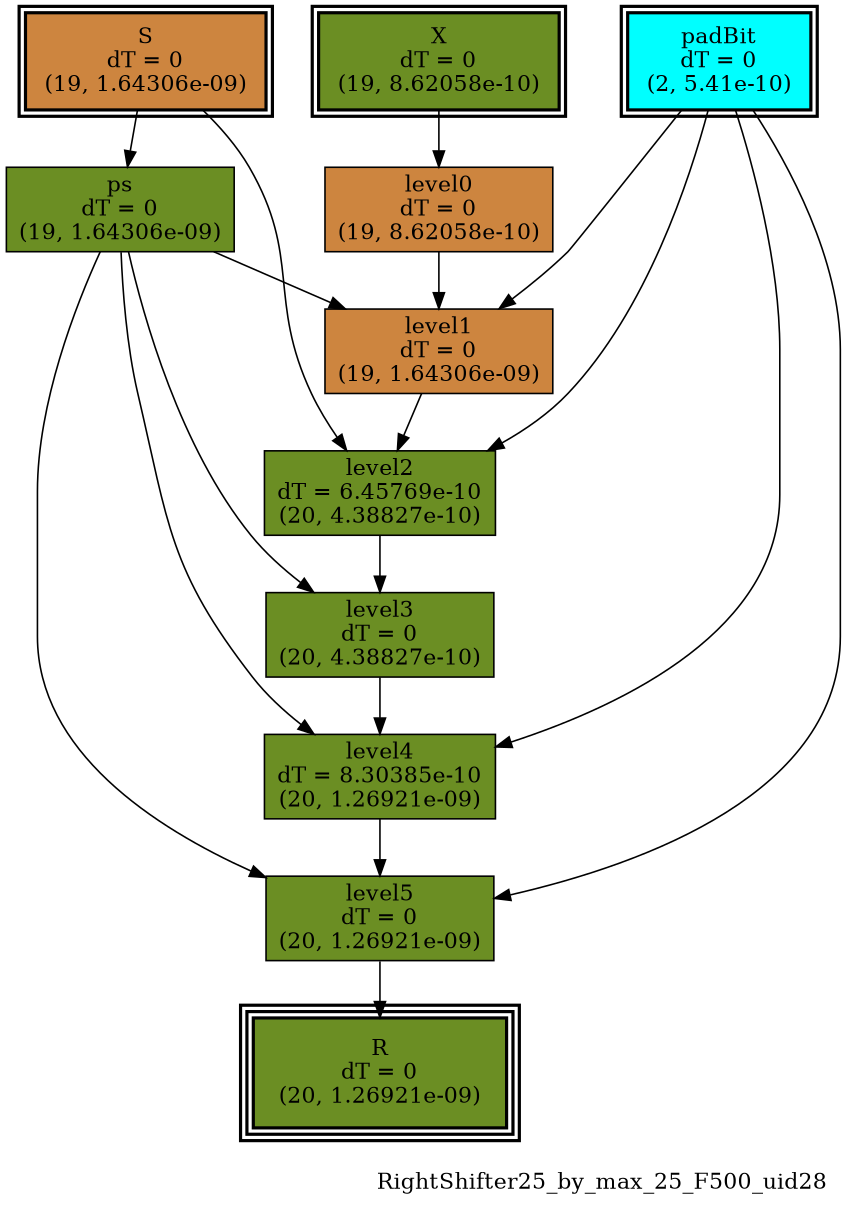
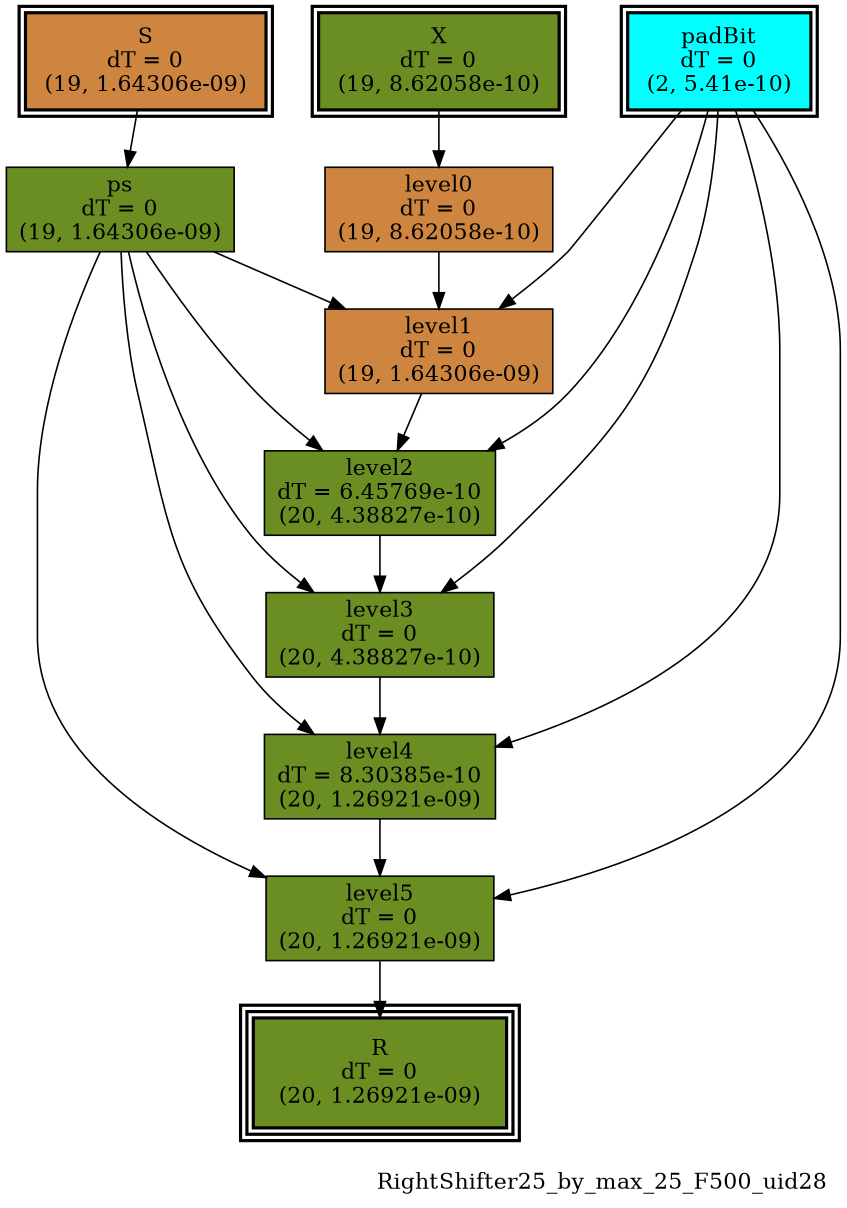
(282, 268) -> (221, 352)
none -> (644, 378)
